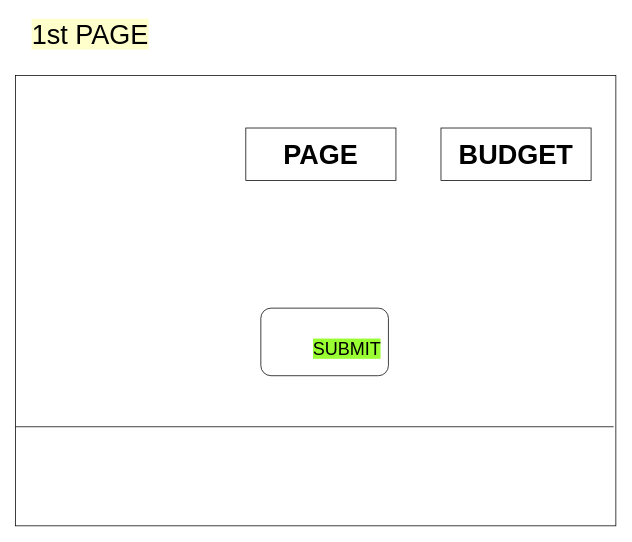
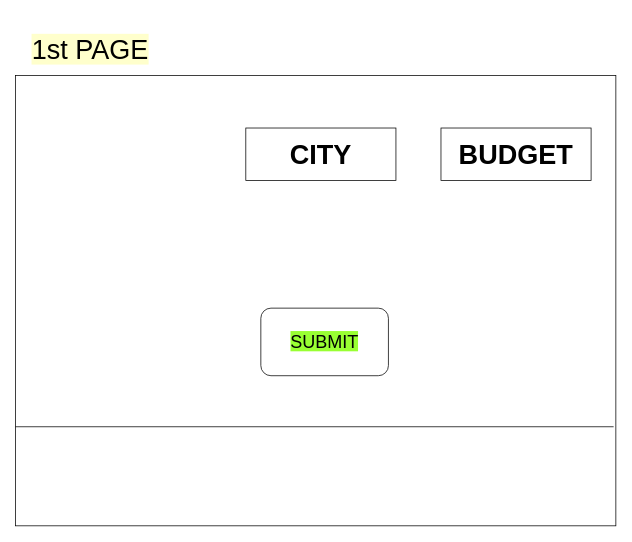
(90, 34) -> (90, 49)
(321, 154) -> (321, 154)
(347, 349) -> (324, 342)
